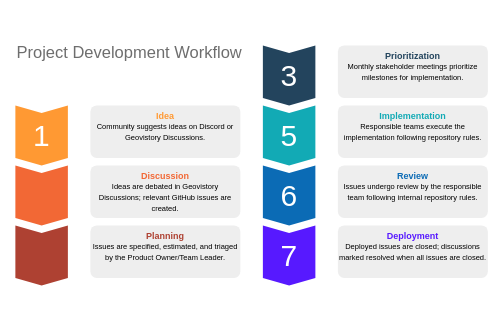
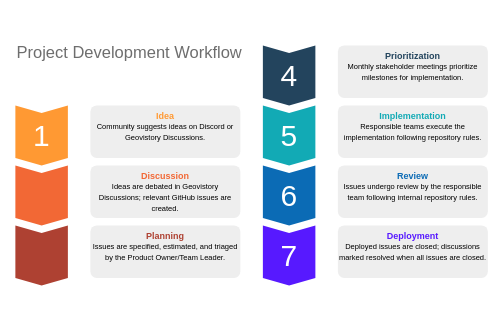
(289, 75) -> (289, 75)
